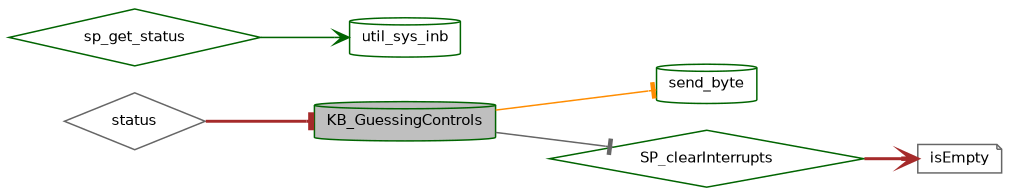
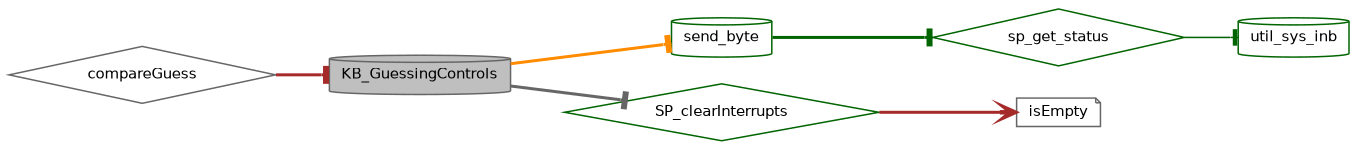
(298, 37) -> (1208, 37)
none -> (849, 37)
(572, 101) -> (587, 54)
(135, 121) -> (142, 75)
(405, 121) -> (420, 75)
(551, 139) -> (565, 93)
